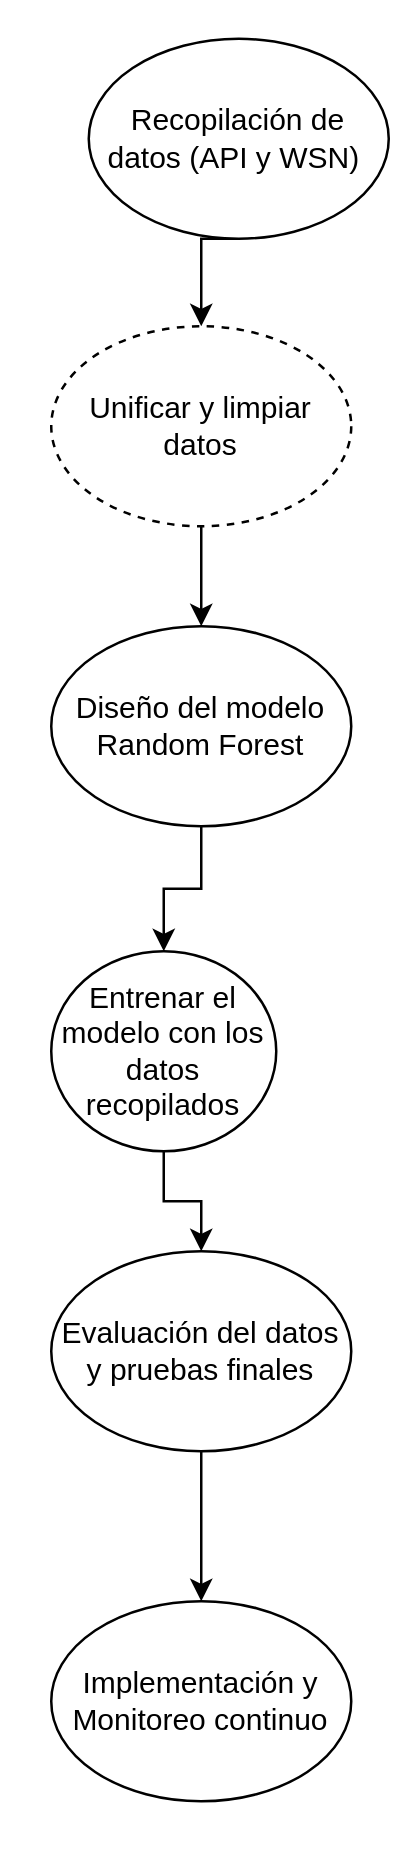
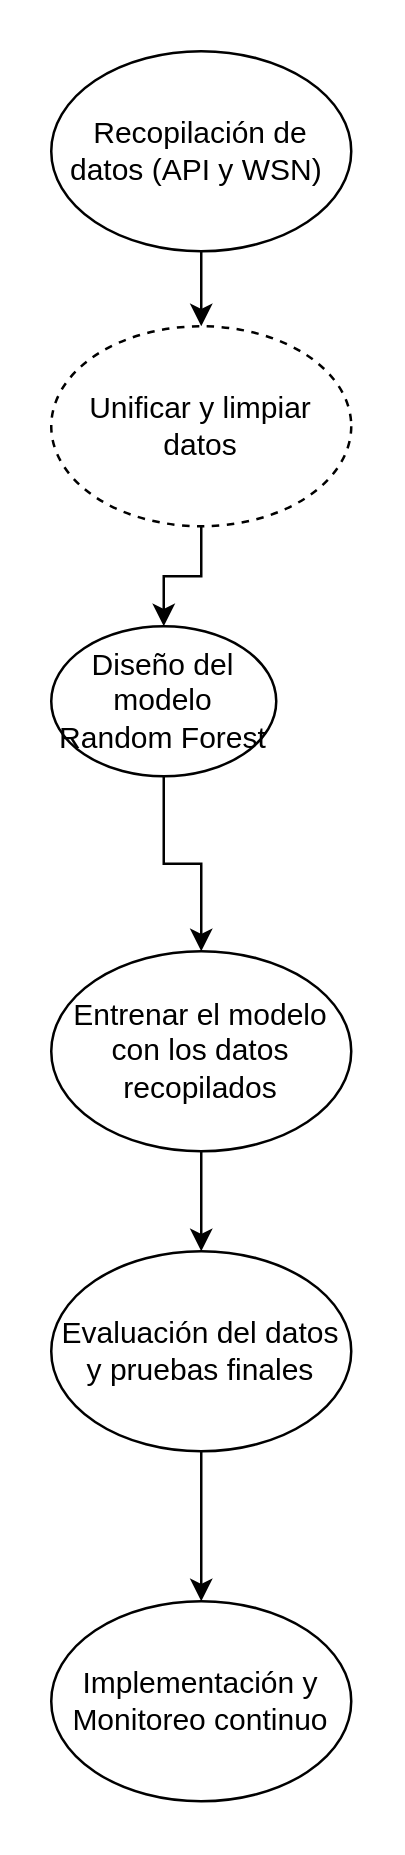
(239, 139) -> (201, 151)
(201, 726) -> (164, 701)
(164, 1051) -> (201, 1051)
